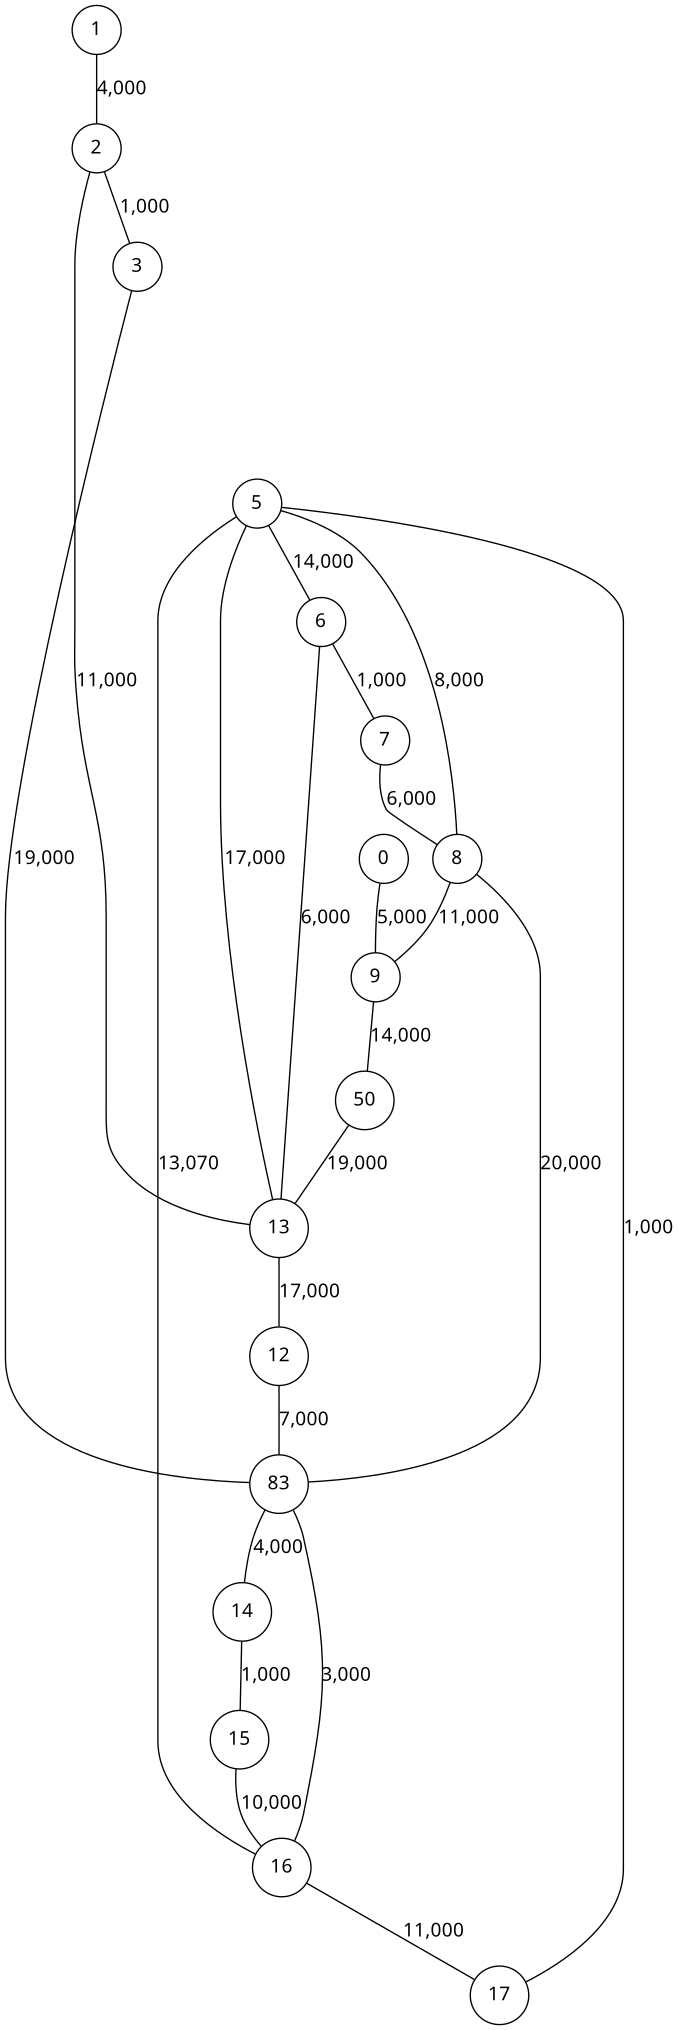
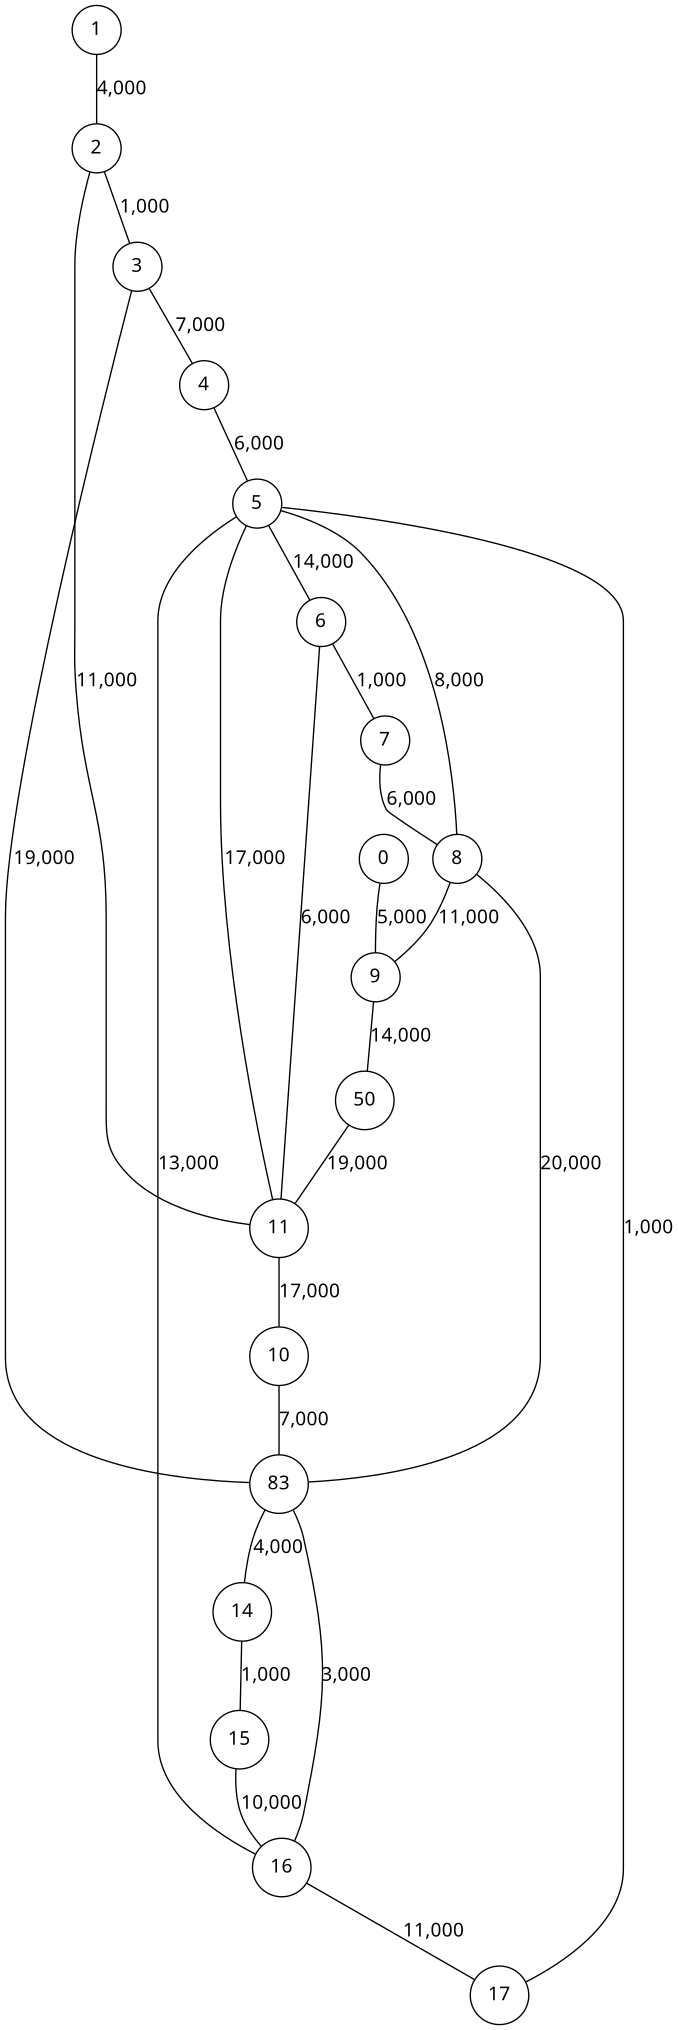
none -> (204, 385)
(189, 1164) -> (189, 1164)
(279, 1228) -> (279, 1228)
(279, 1356) -> (279, 1356)
